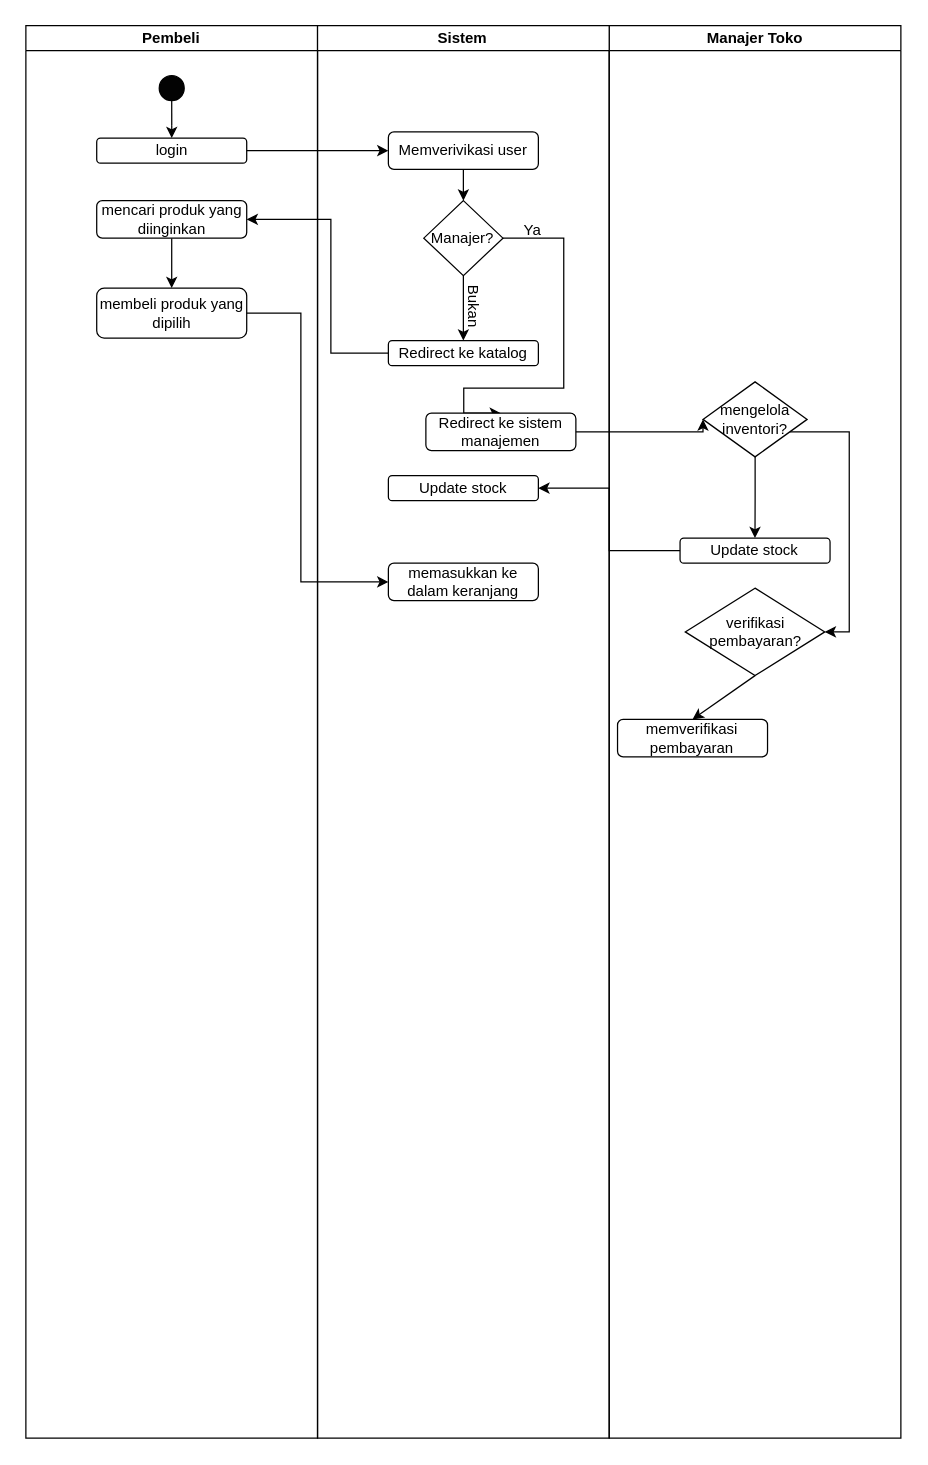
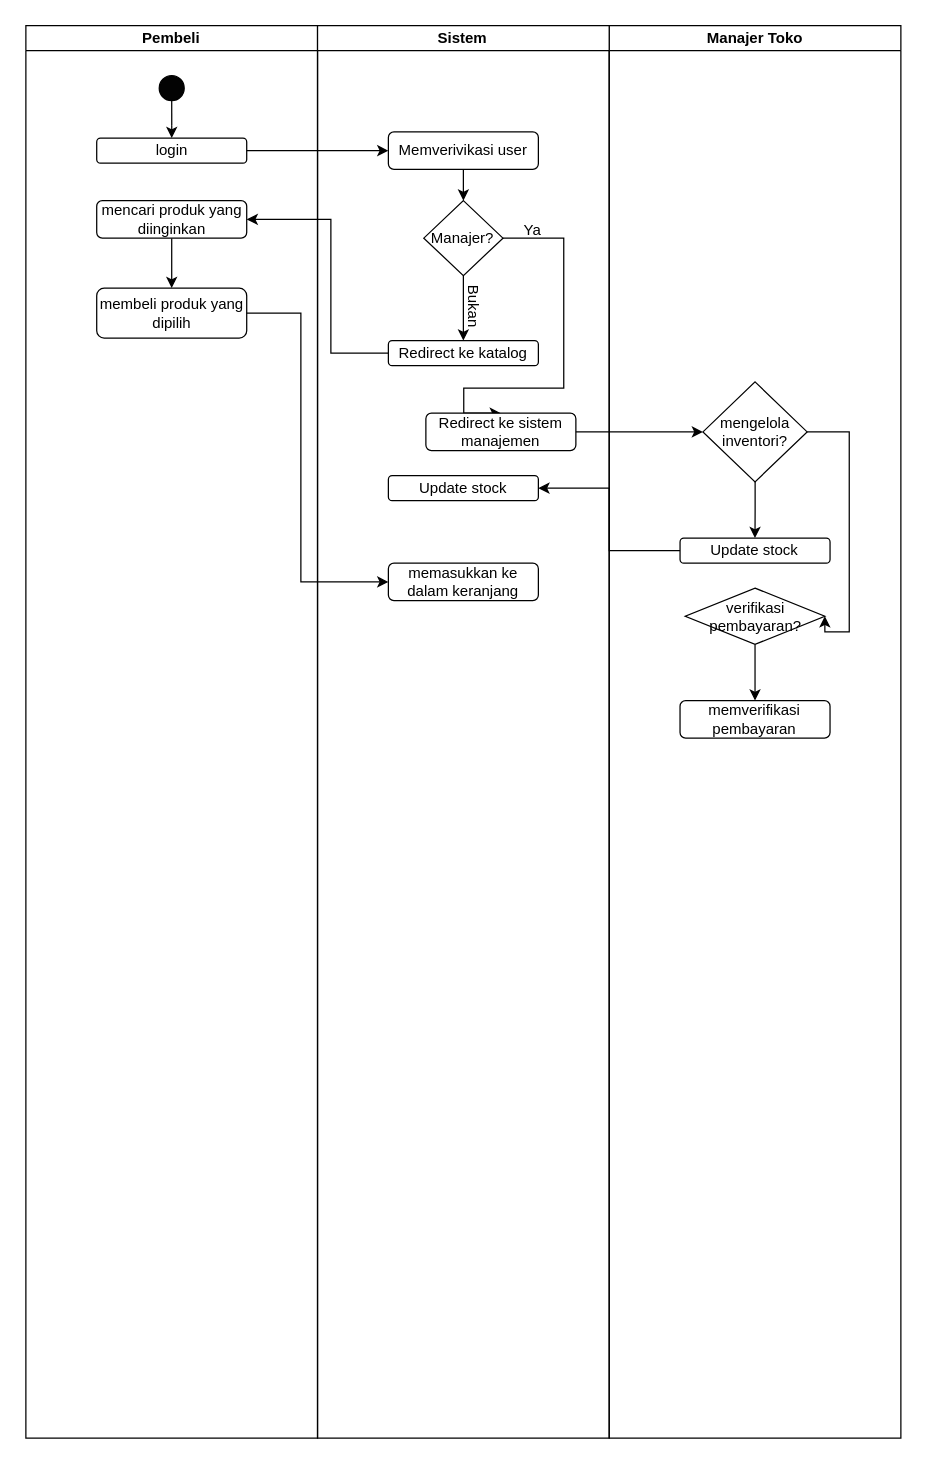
(755, 419) -> (755, 432)
(755, 632) -> (755, 616)
(692, 738) -> (755, 719)
